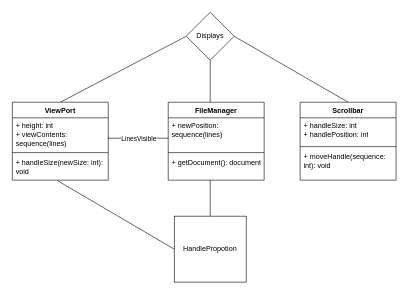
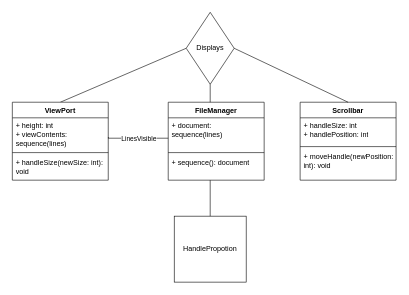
(210, 36) -> (210, 48)
(217, 131) -> (217, 131)
(349, 162) -> (349, 162)
(217, 168) -> (213, 164)
(116, 215) -> none
